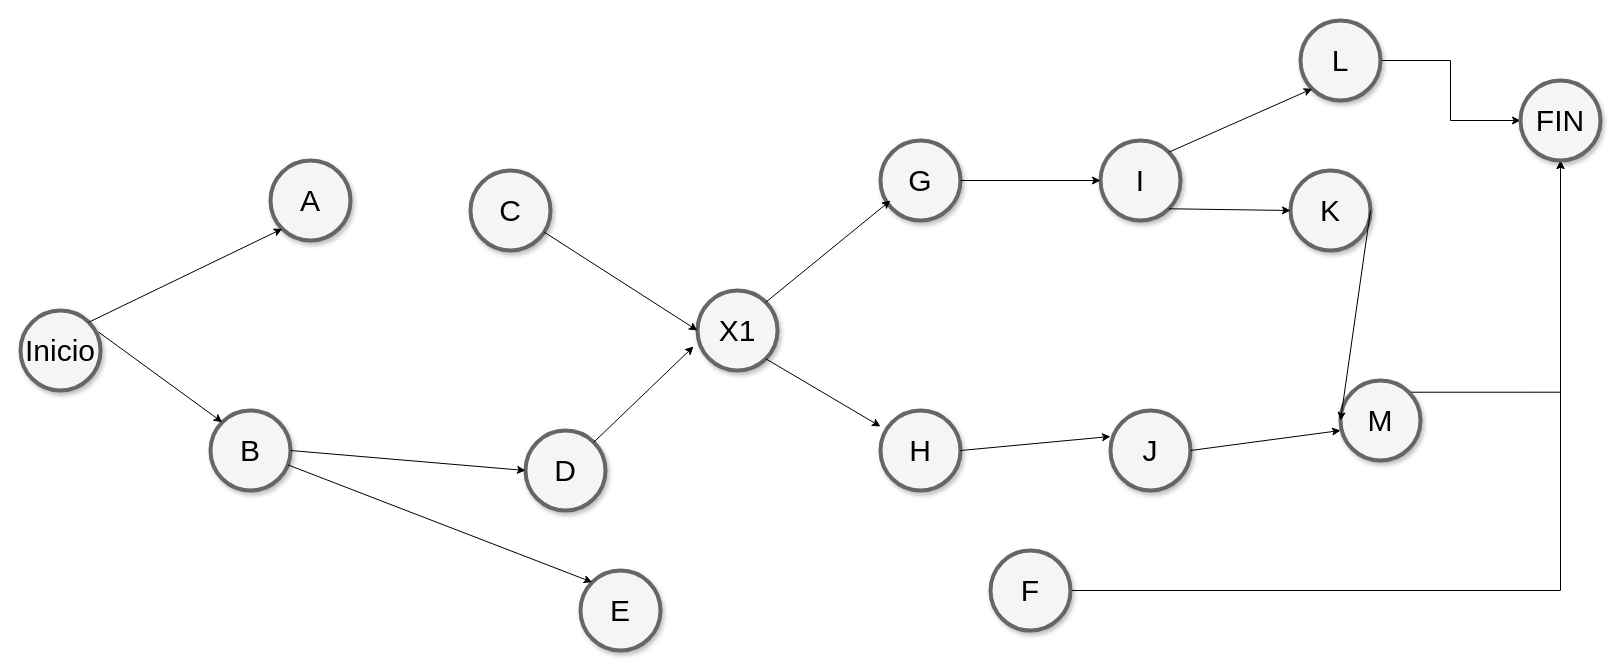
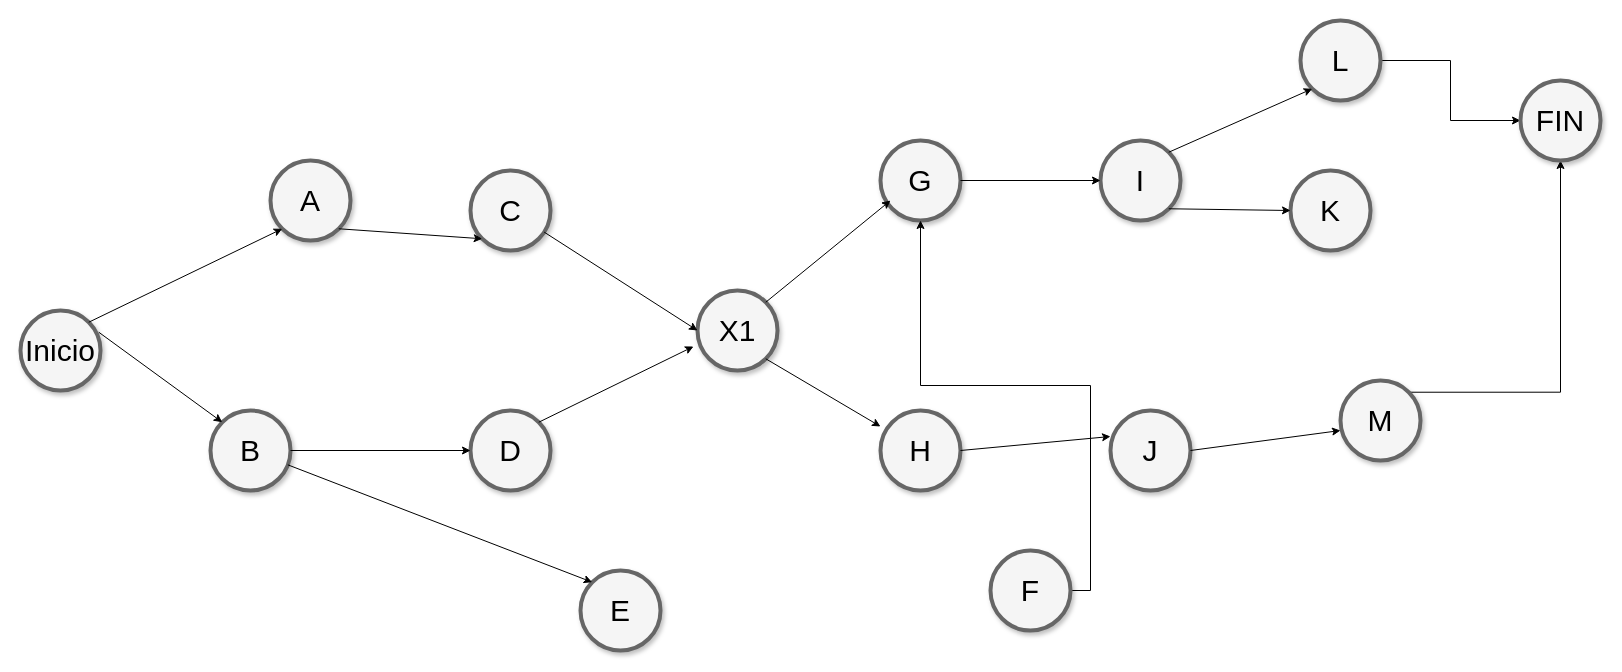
none -> (409, 234)
(1356, 315) -> none
(566, 471) -> (511, 451)
(1422, 591) -> (1031, 386)
